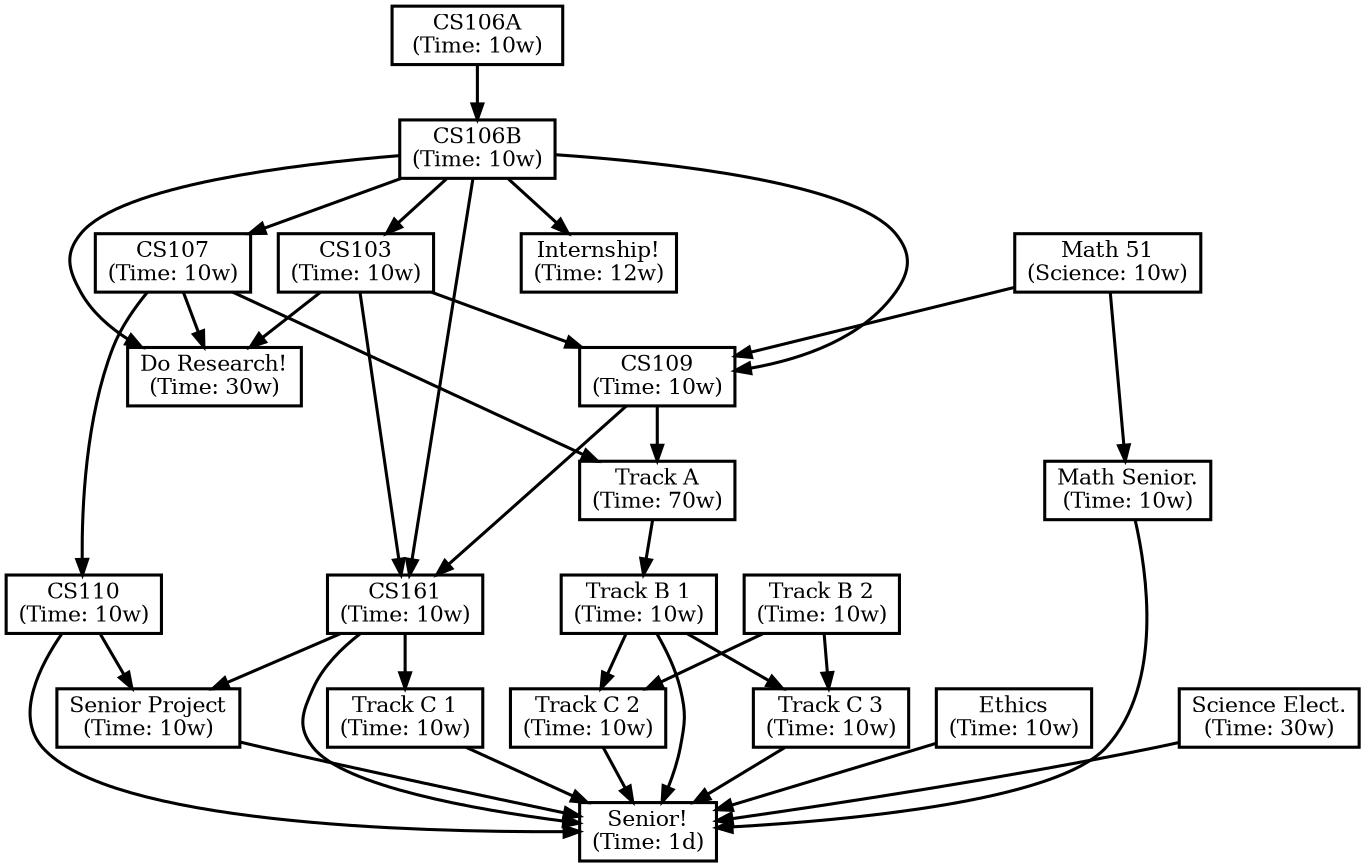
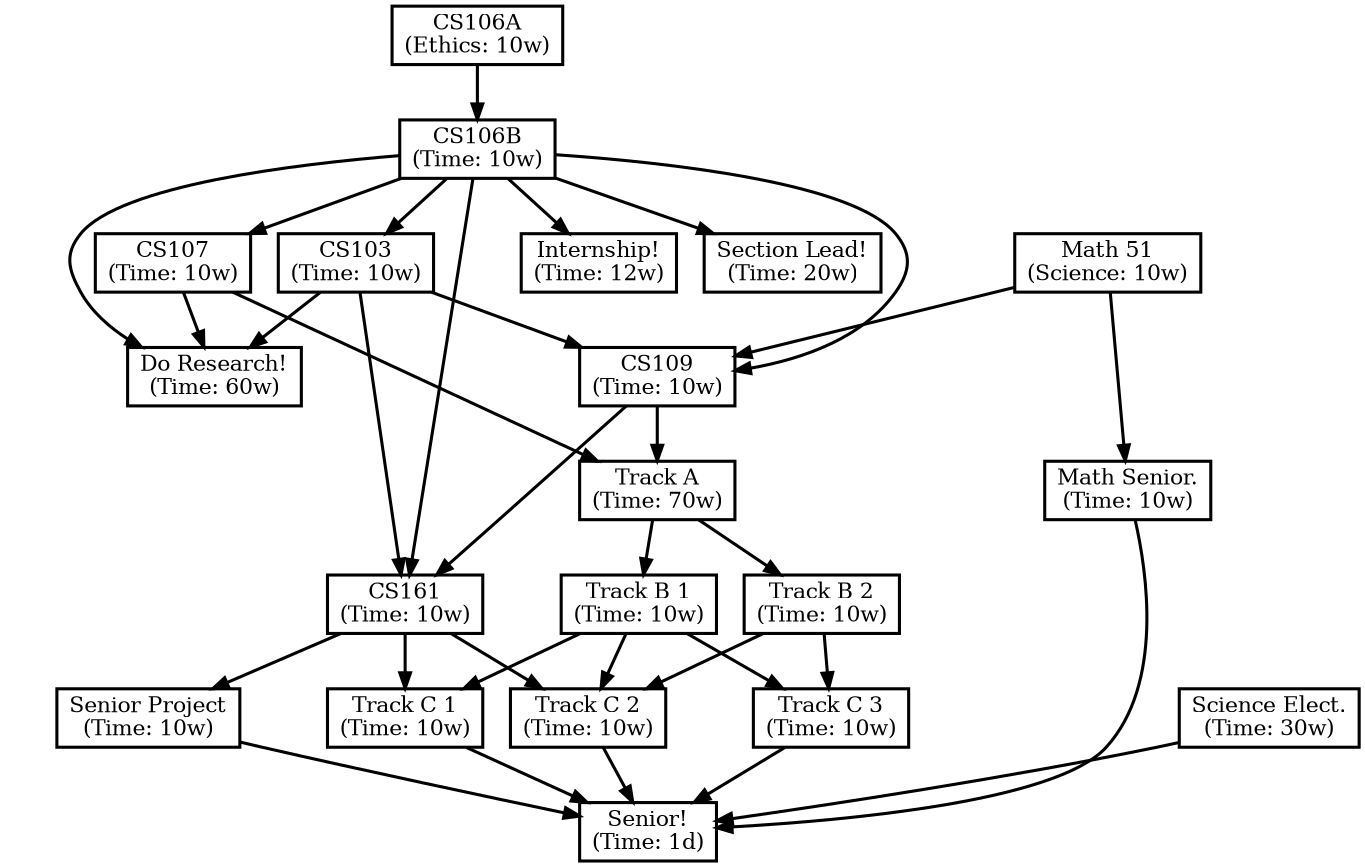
(477, 35) -> (477, 35)
none -> (793, 263)
(214, 377) -> (214, 377)
none -> (733, 543)
(84, 604) -> none
(684, 709) -> (529, 658)
(1014, 718) -> none
(377, 783) -> (490, 657)
